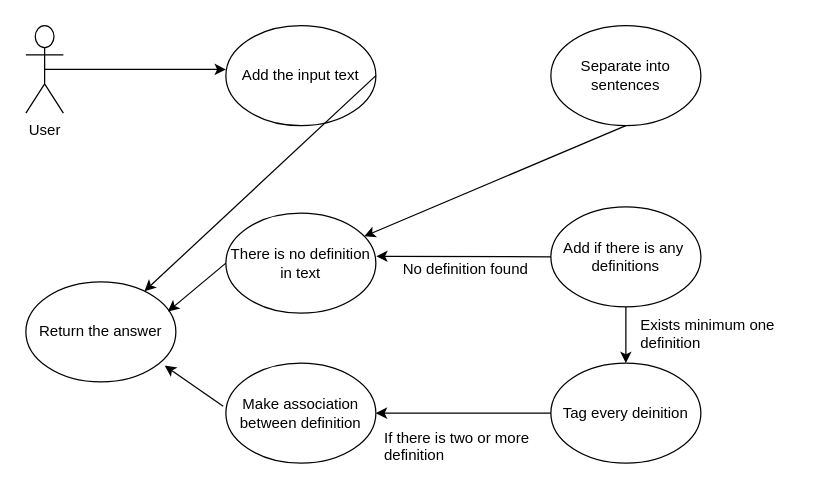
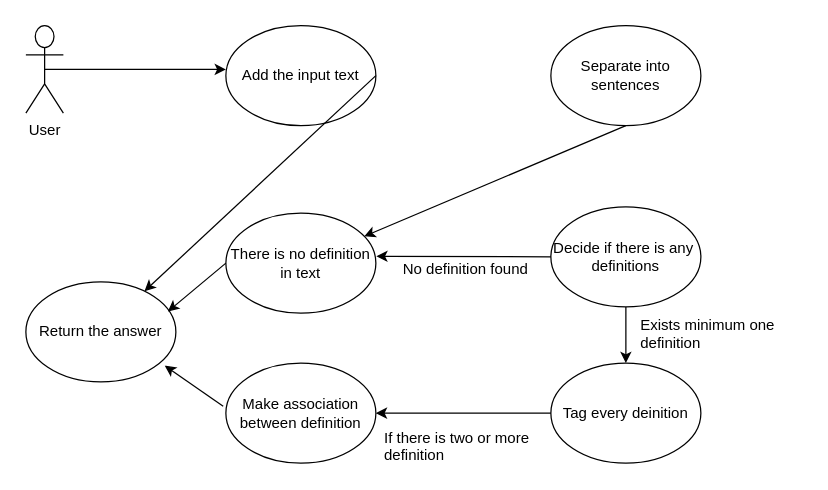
(626, 257) -> (626, 257)
